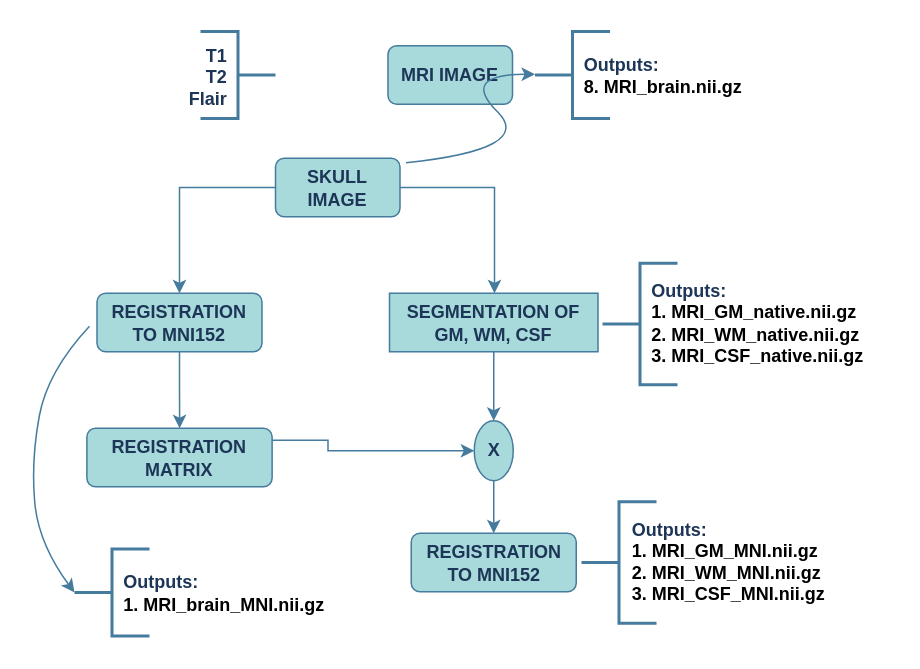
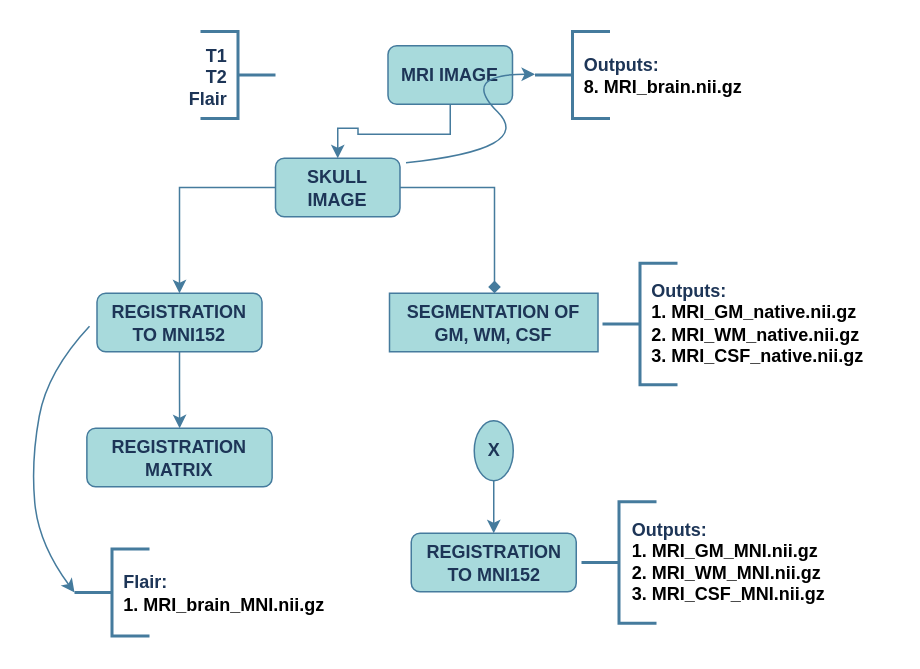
none -> (396, 134)
(494, 281) -> (494, 280)
(494, 381) -> none
(363, 451) -> none
(223, 593) -> (223, 593)
